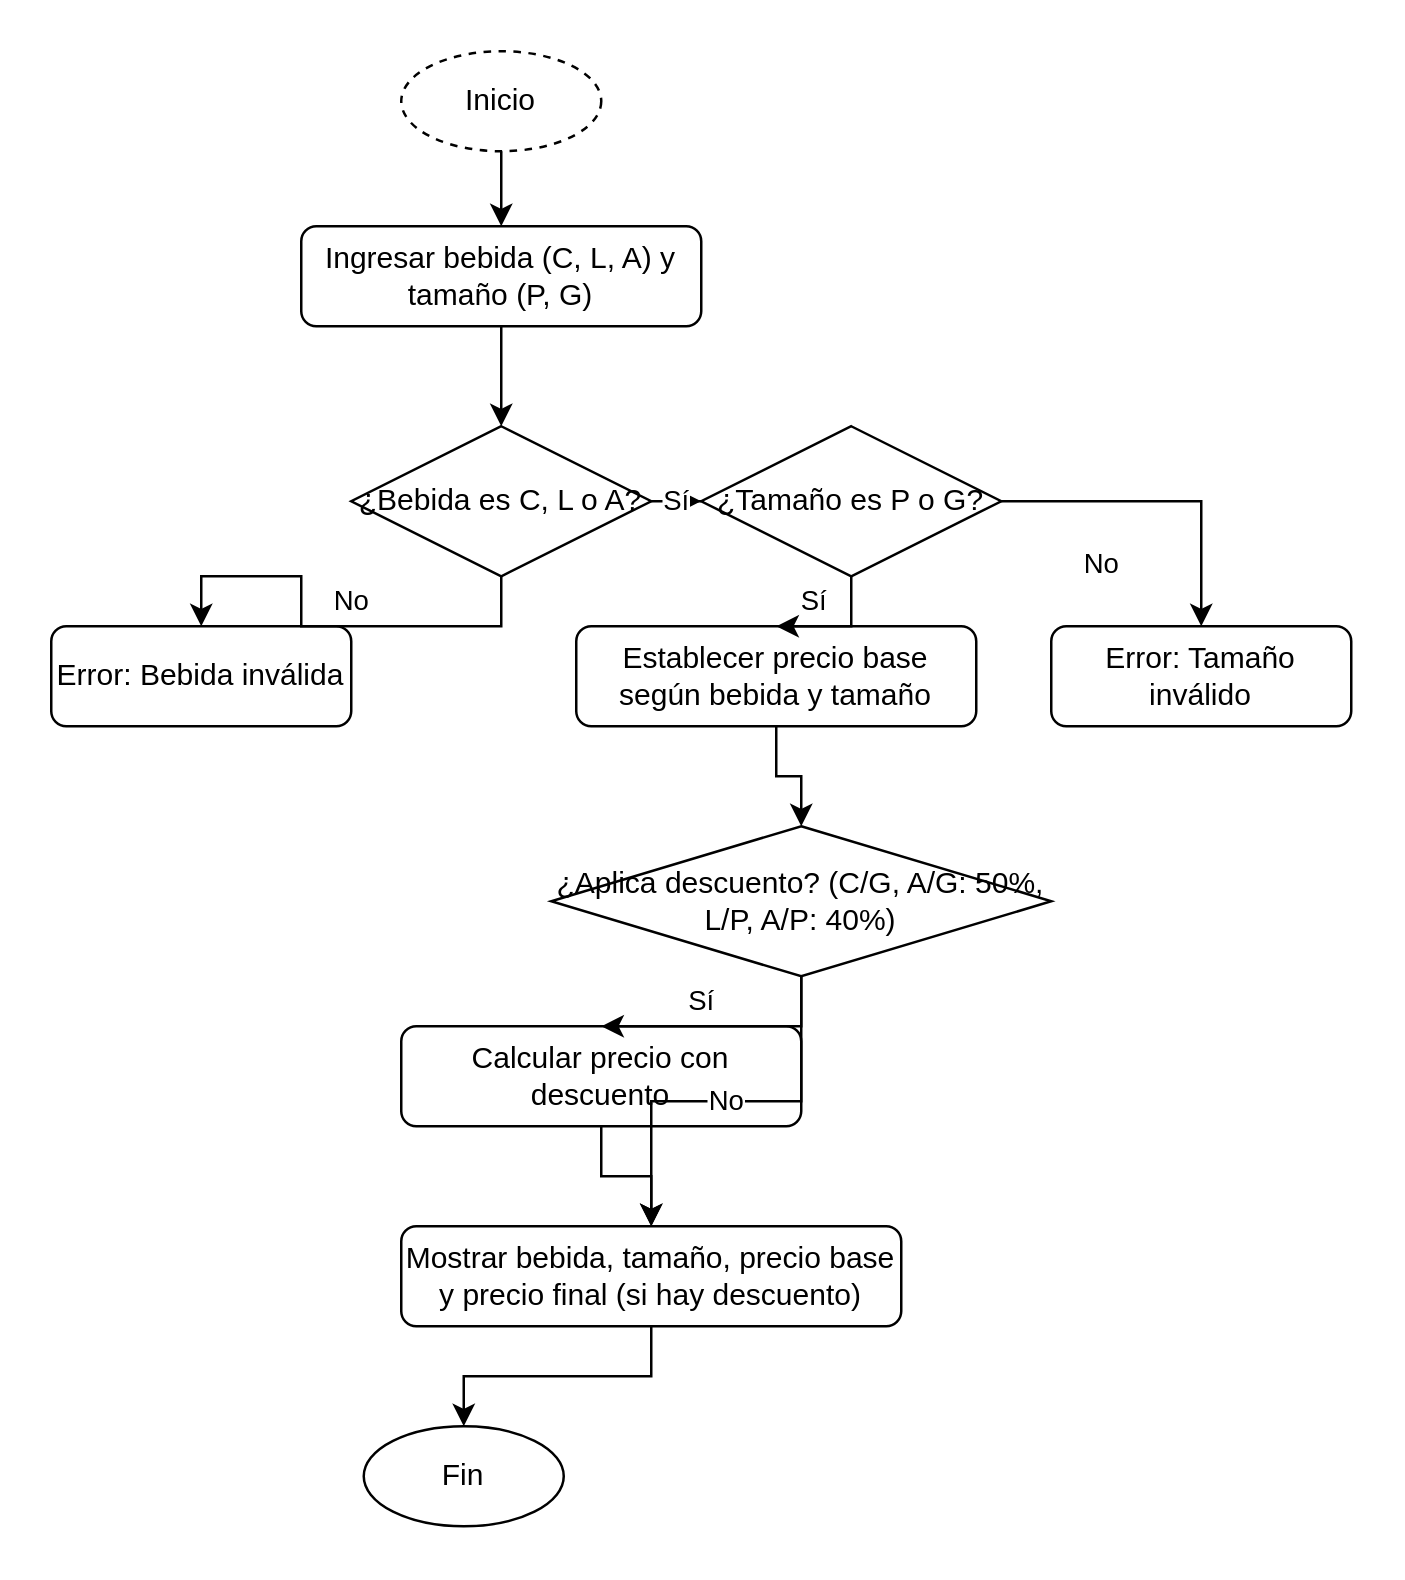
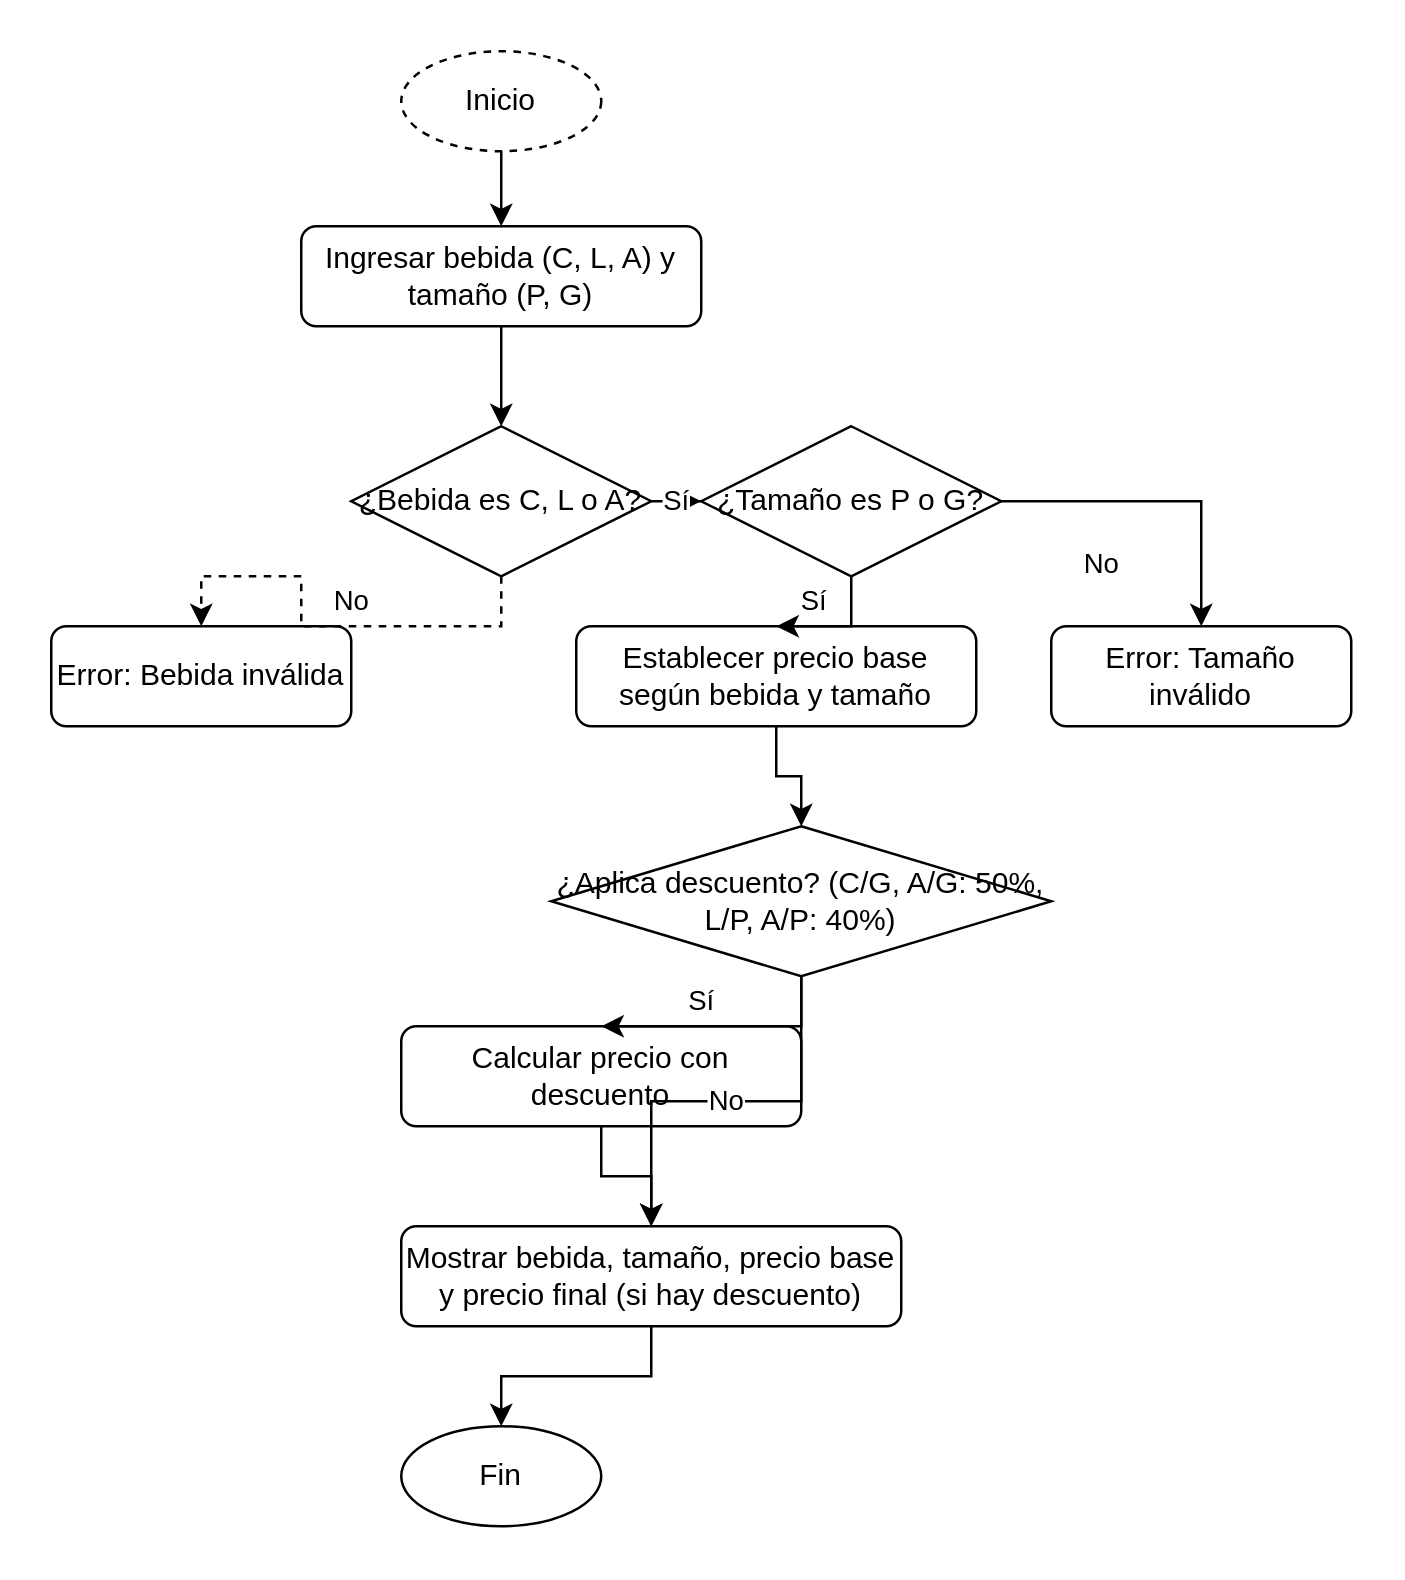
(444, 626) -> (444, 626)
(464, 1476) -> (501, 1476)
